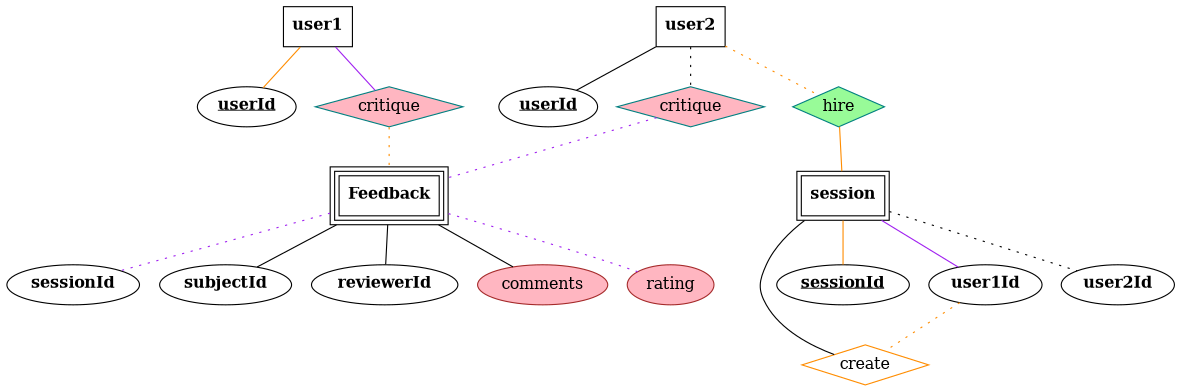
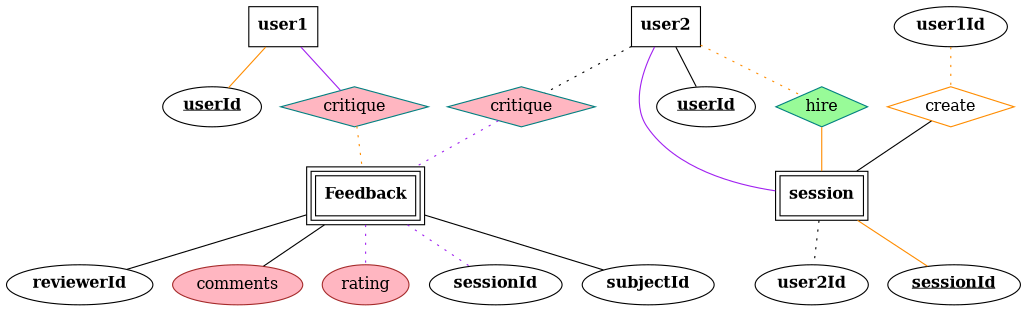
(920, 244) -> (669, 150)
